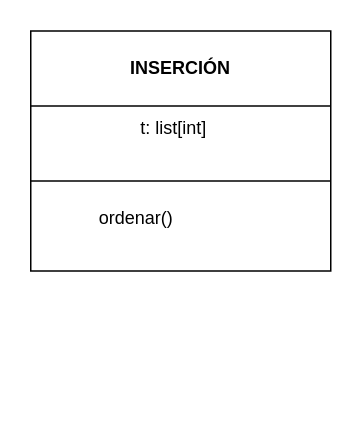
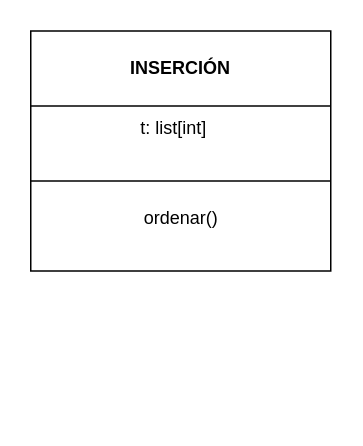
(136, 218) -> (181, 218)
